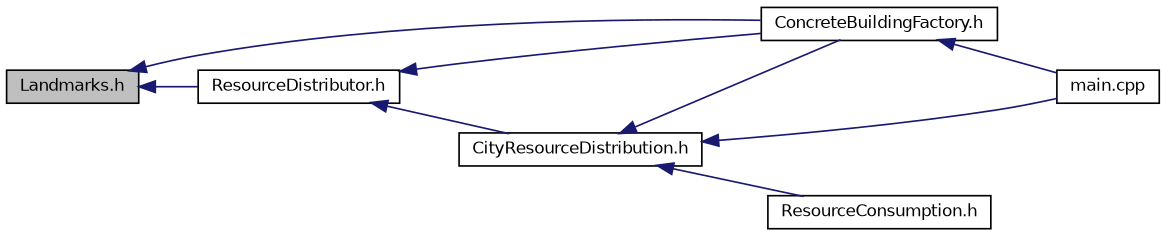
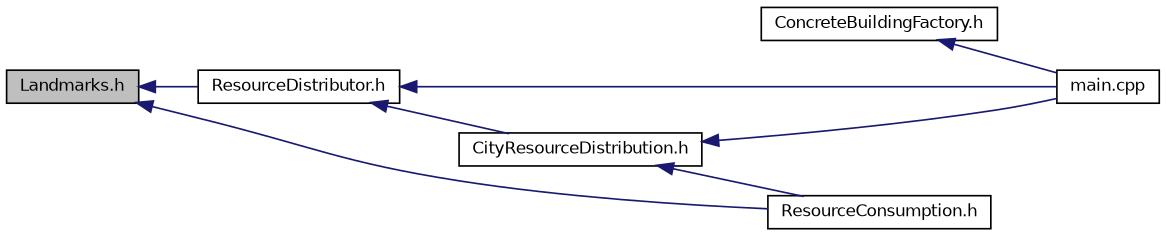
(452, 27) -> (456, 180)
(589, 49) -> (737, 87)
(738, 83) -> none
